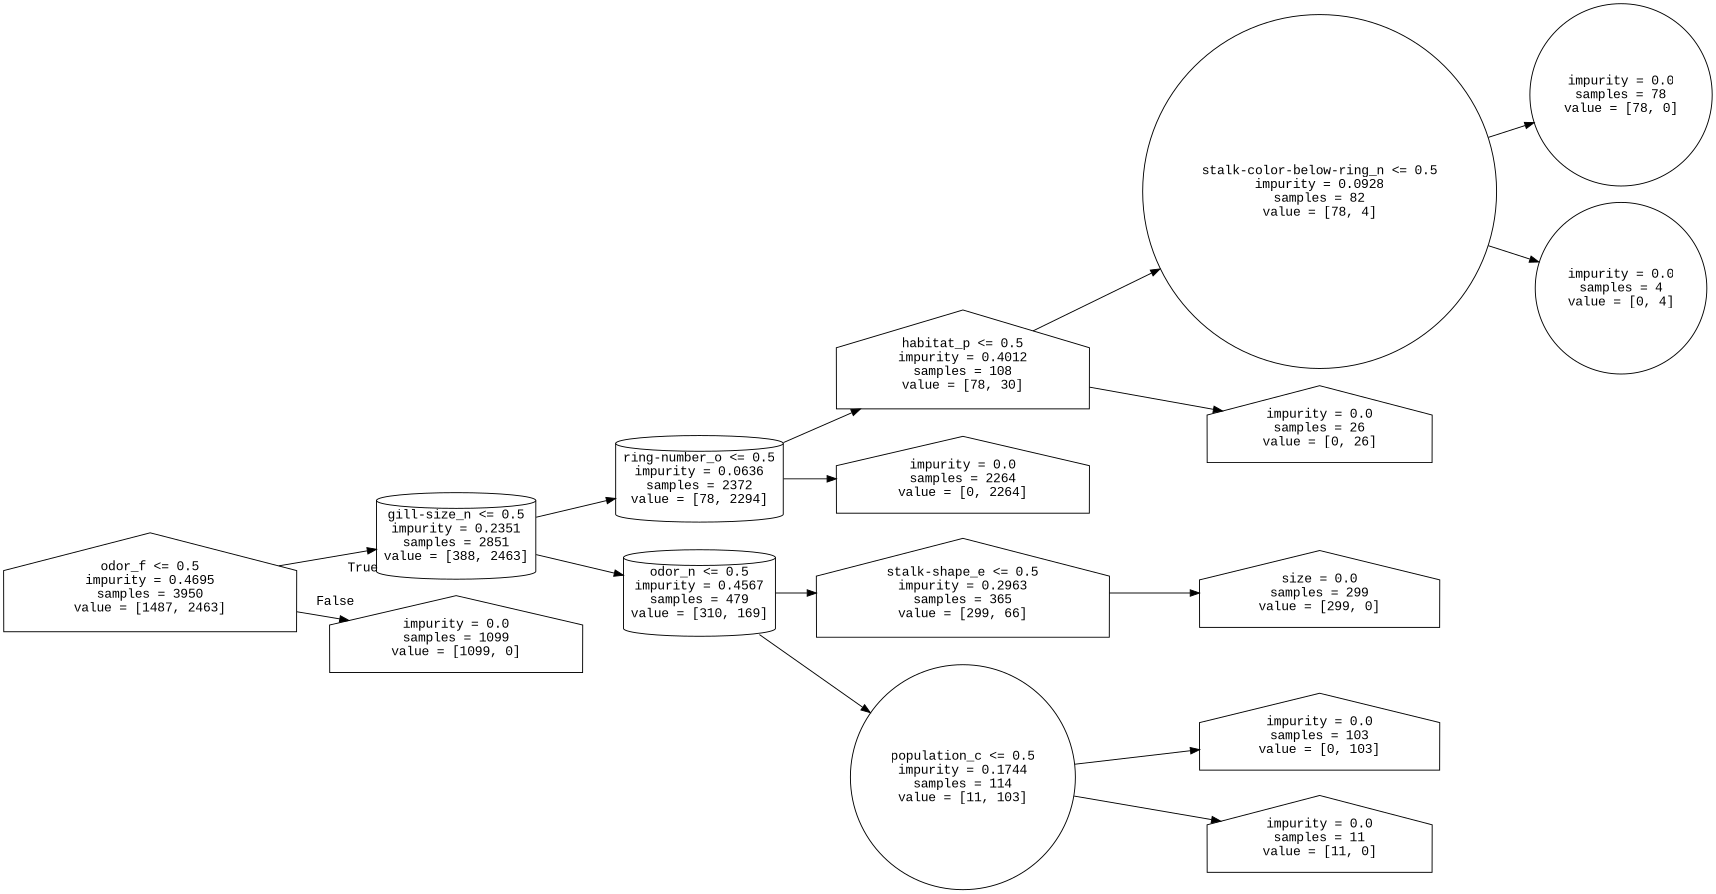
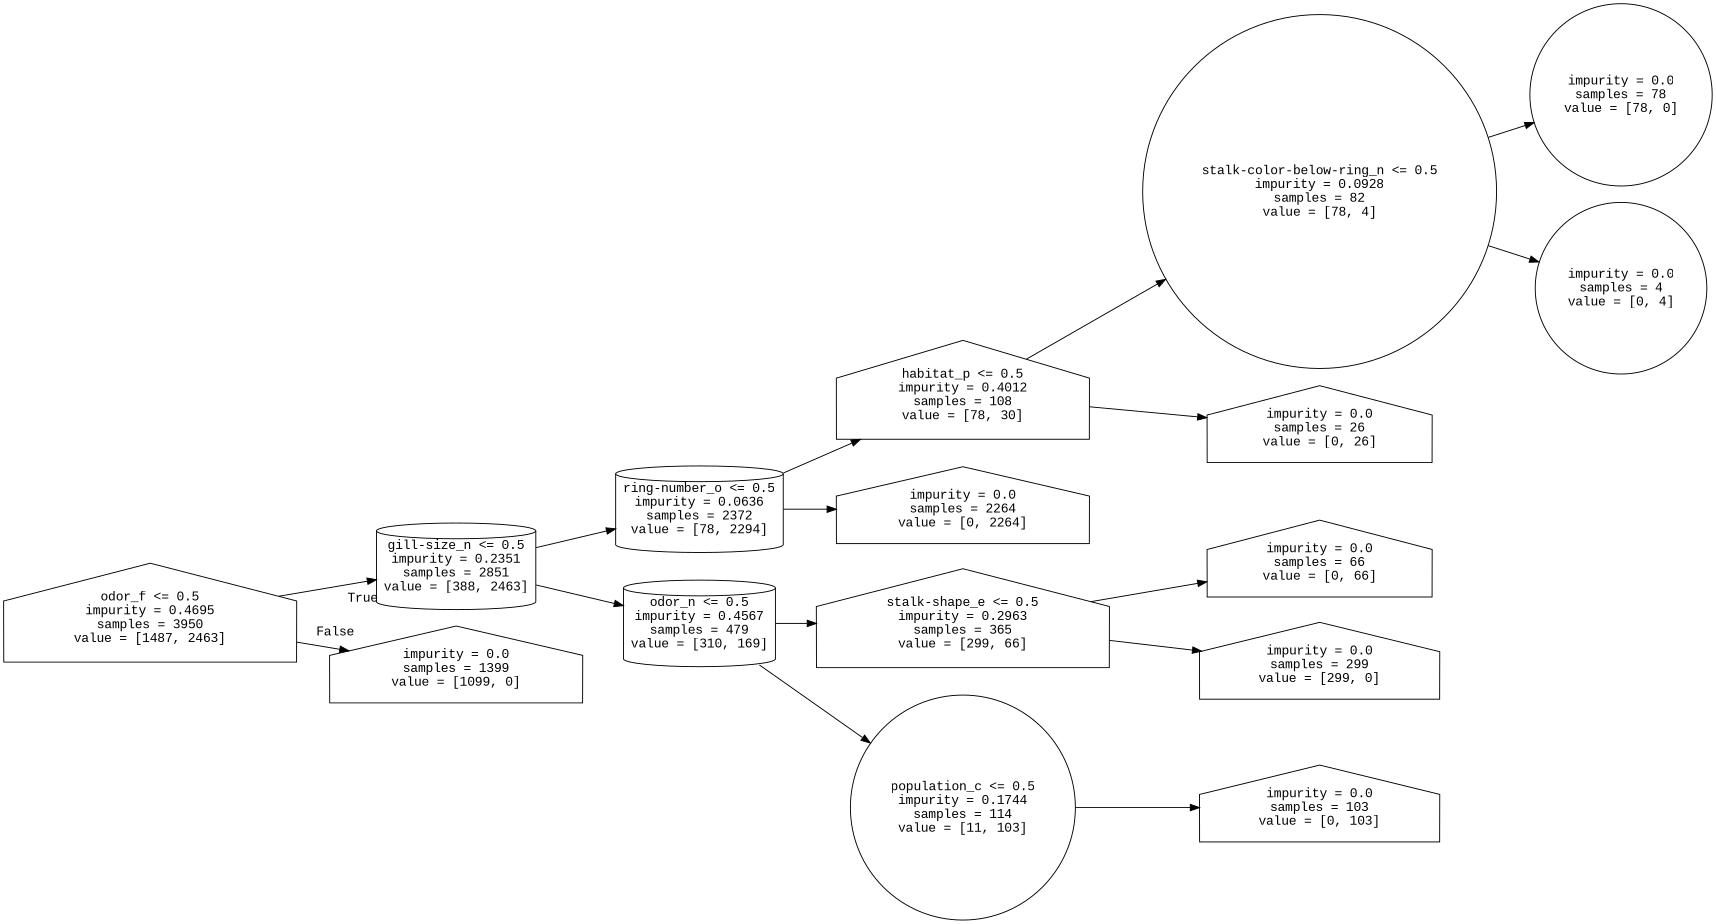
none -> (1320, 563)
(1320, 593) -> (1320, 665)
(456, 638) -> (456, 669)
(1320, 838) -> none
